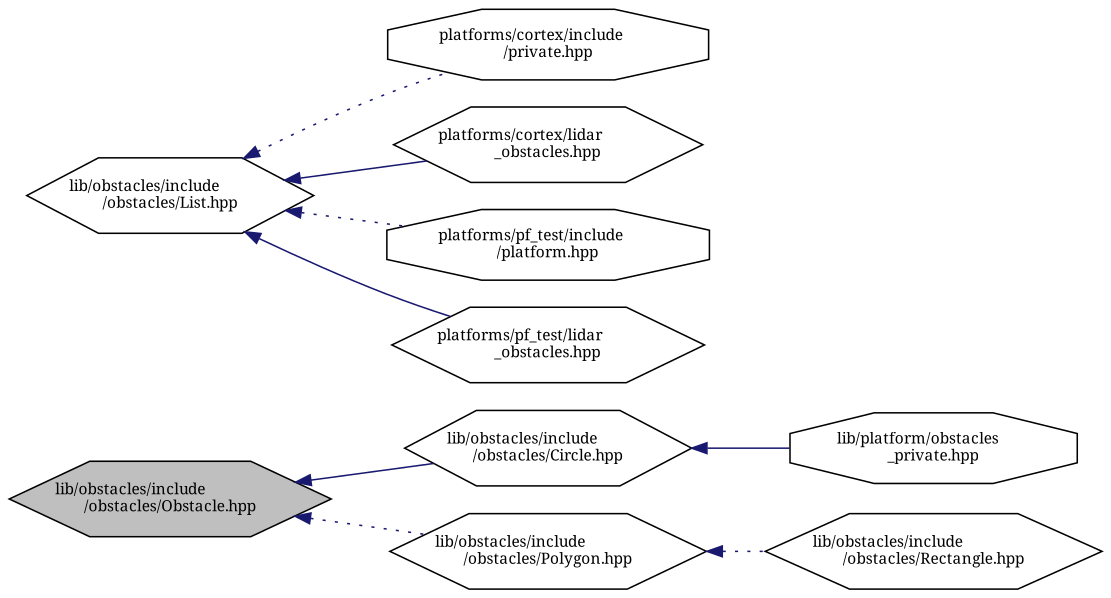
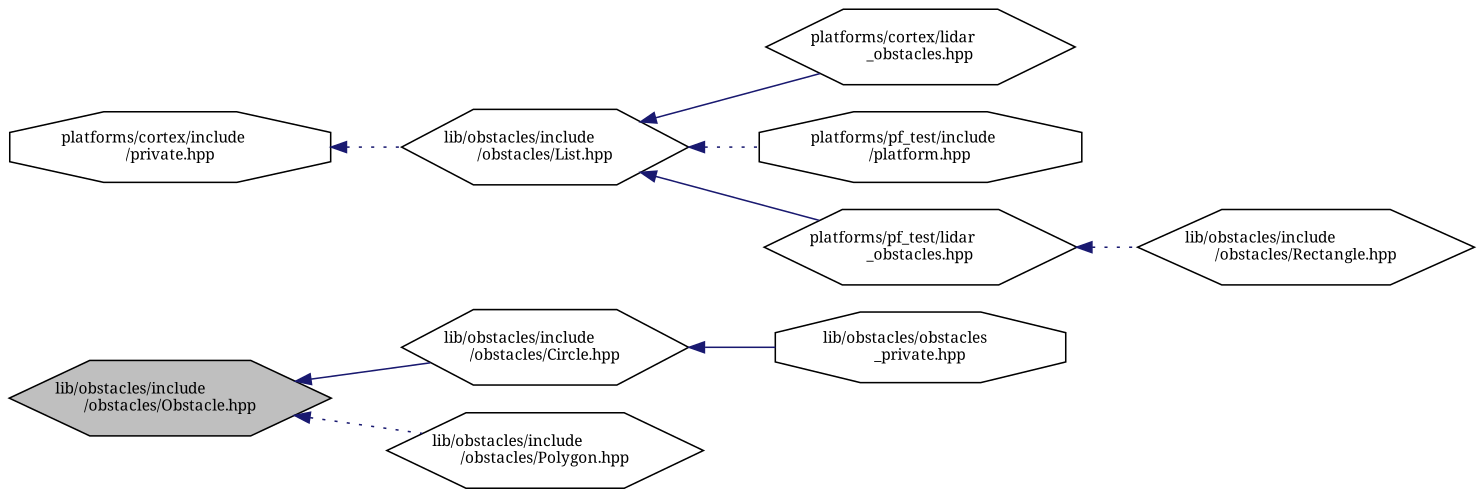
(351, 108) -> (374, 147)
(934, 448) -> (921, 347)
(744, 551) -> (1115, 247)
